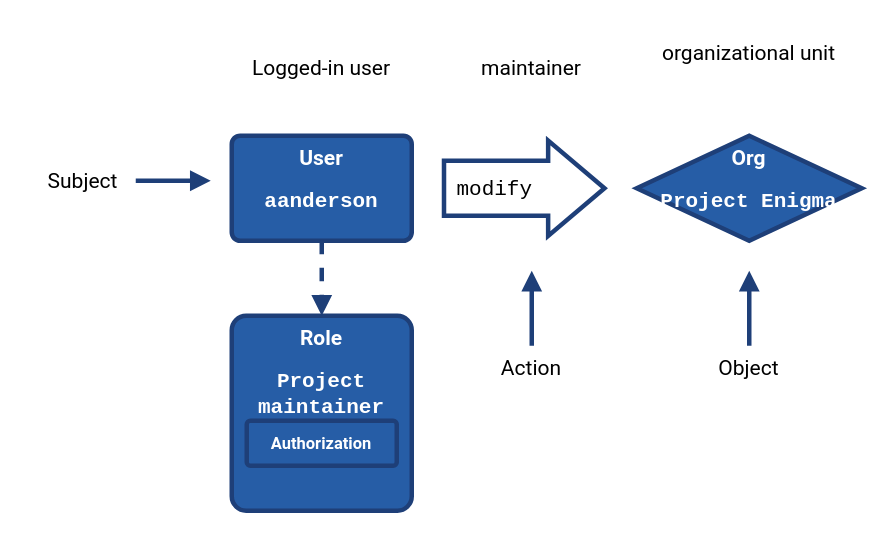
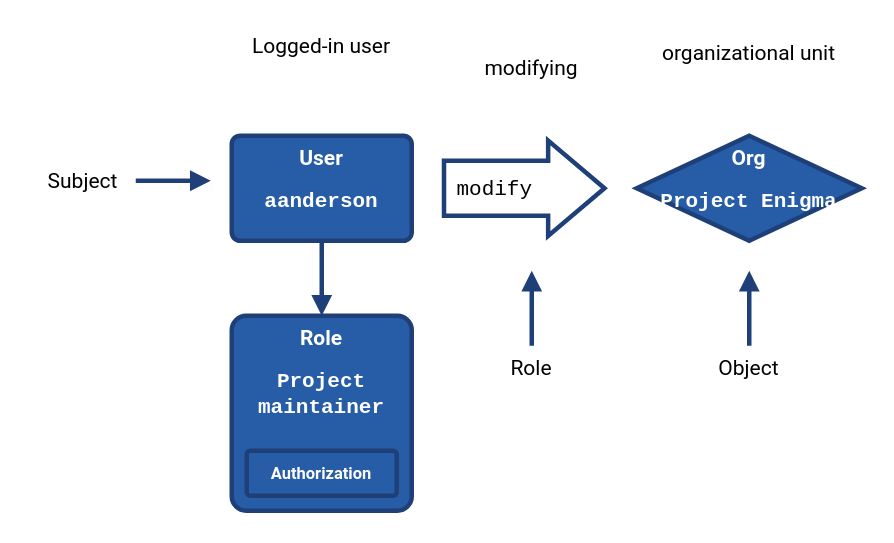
(322, 68) -> (322, 46)
(532, 68) -> (532, 68)
(322, 260) -> (322, 260)
(532, 368) -> (532, 368)
(322, 443) -> (322, 473)
